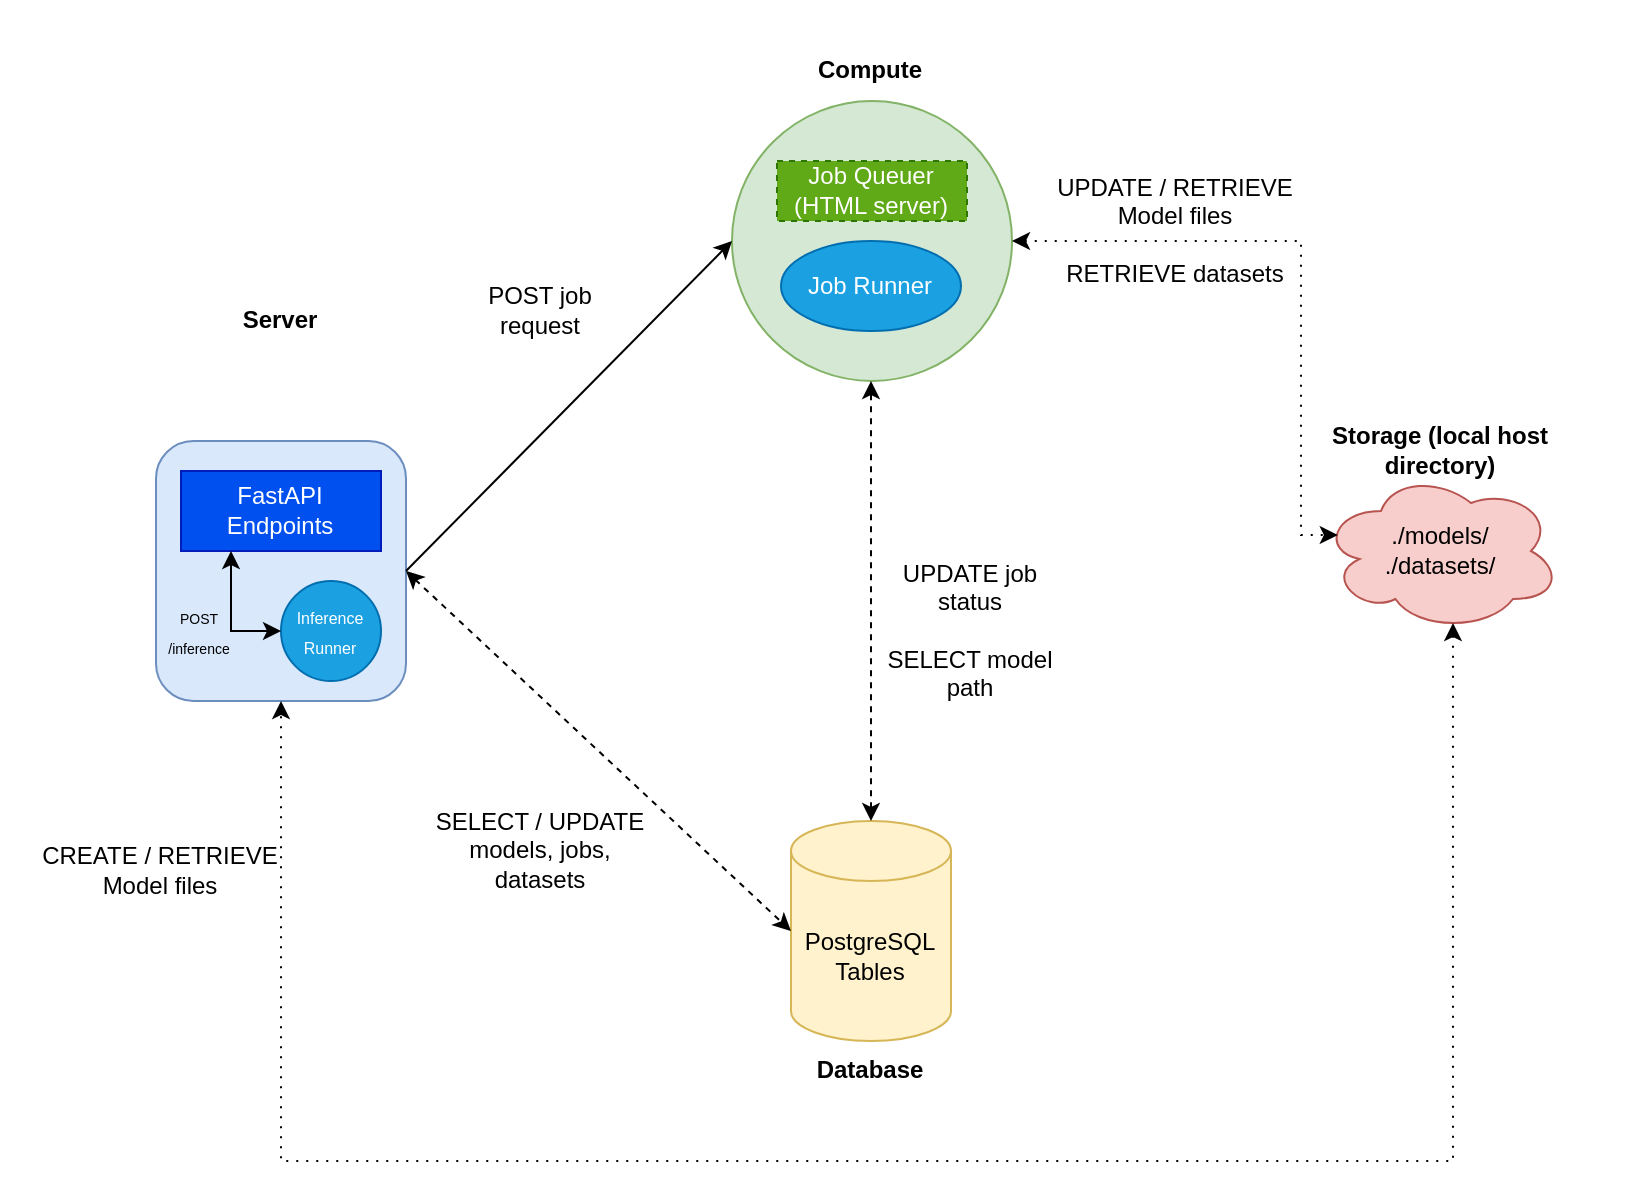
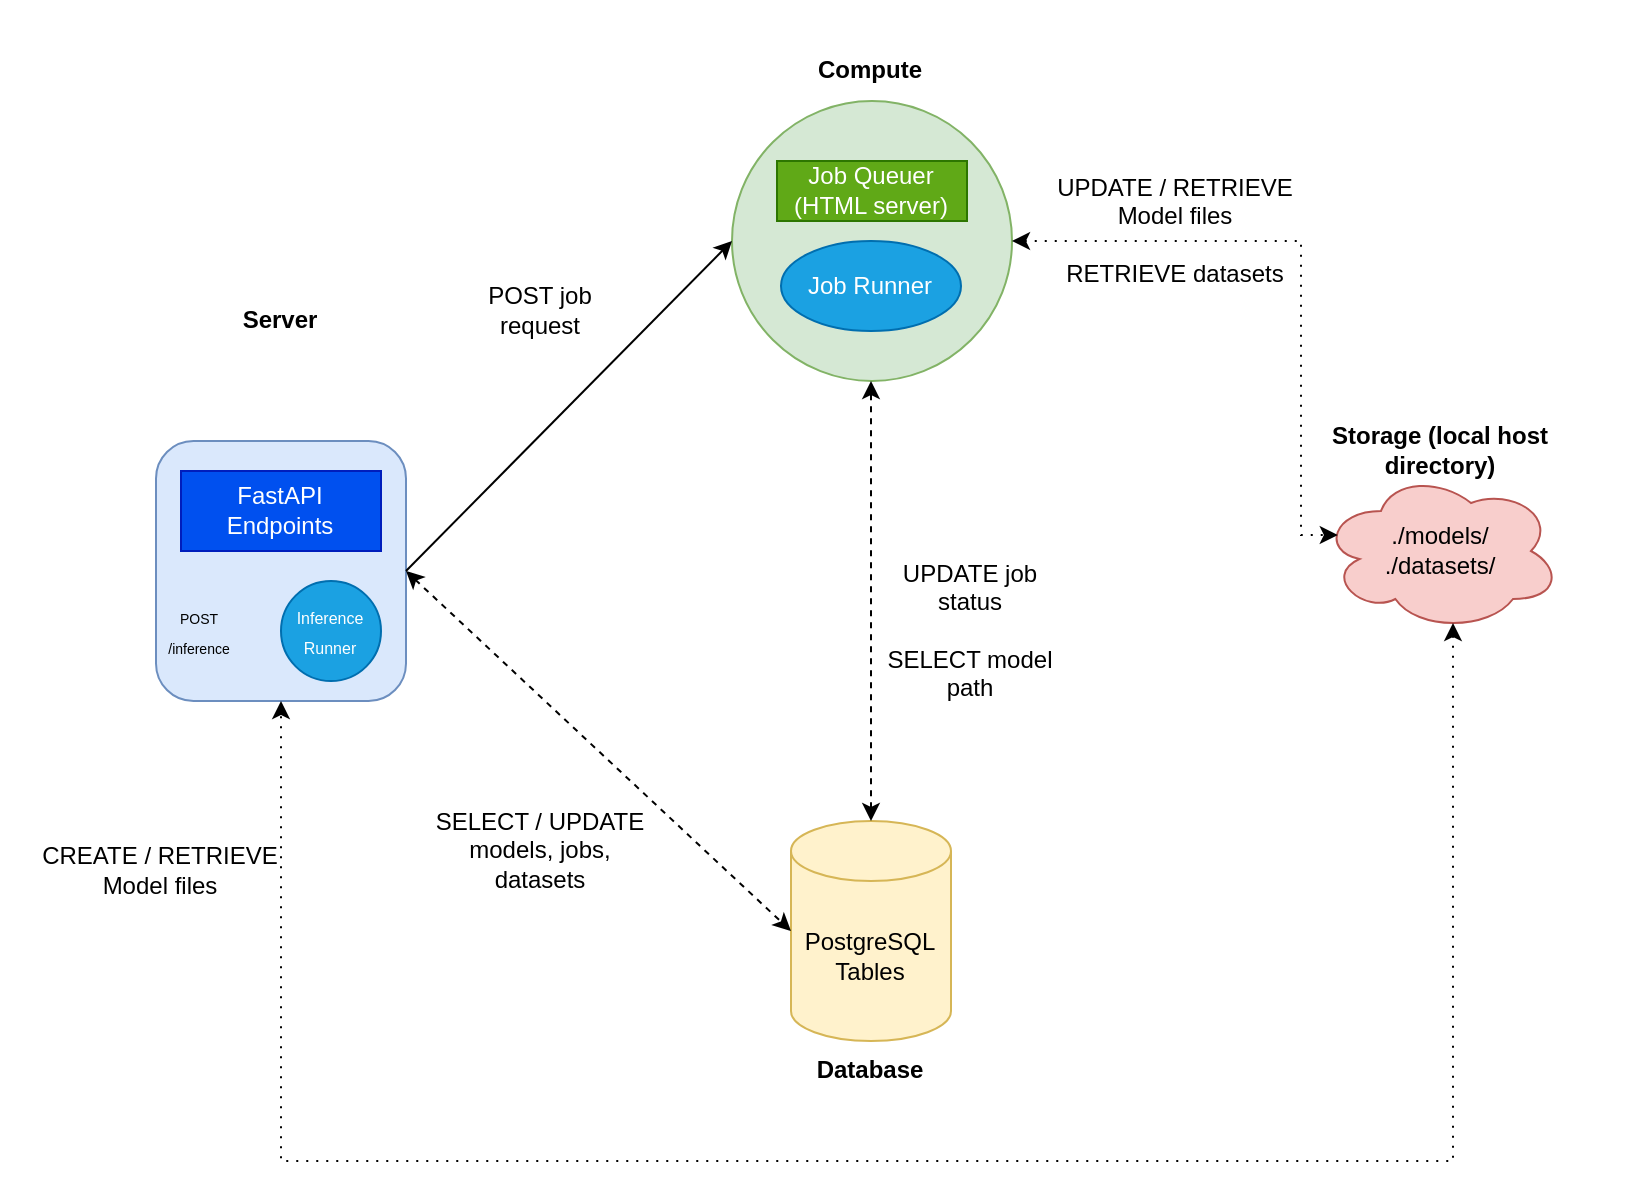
(872, 191) -> (872, 191)
(231, 616) -> none
